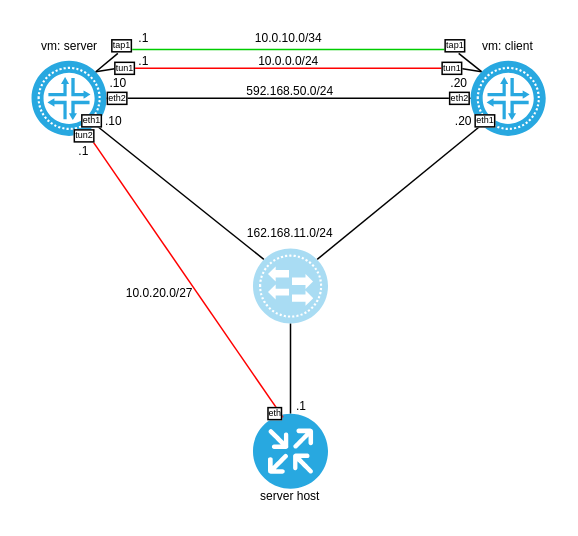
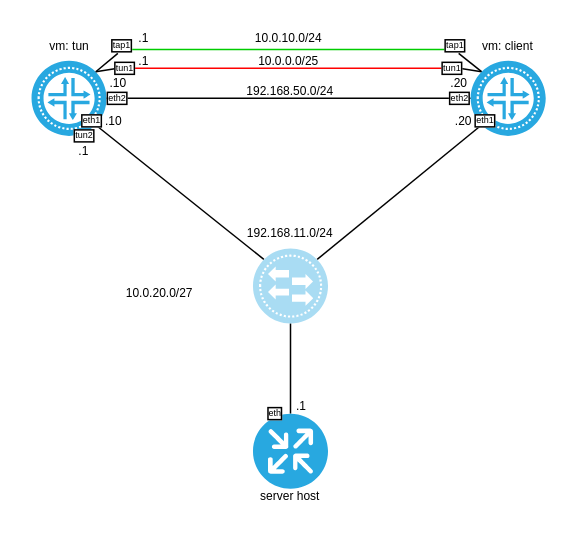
(289, 38) -> (289, 38)
(70, 46) -> (70, 46)
(289, 61) -> (289, 61)
(290, 91) -> (290, 91)
(290, 233) -> (290, 233)
(187, 279) -> none
